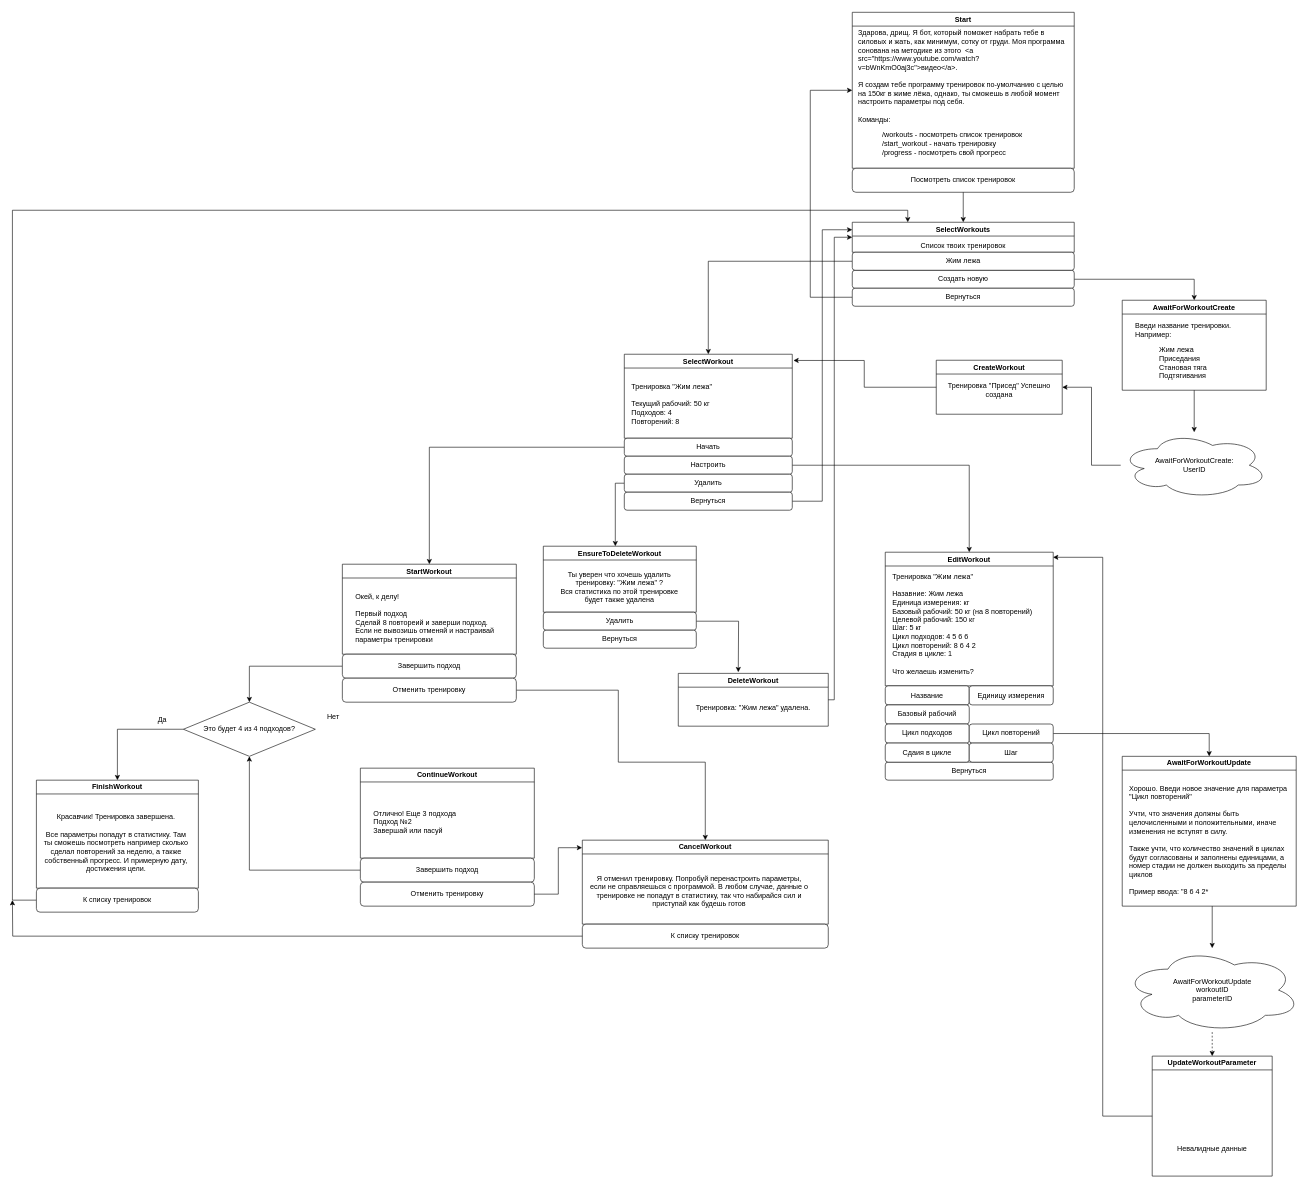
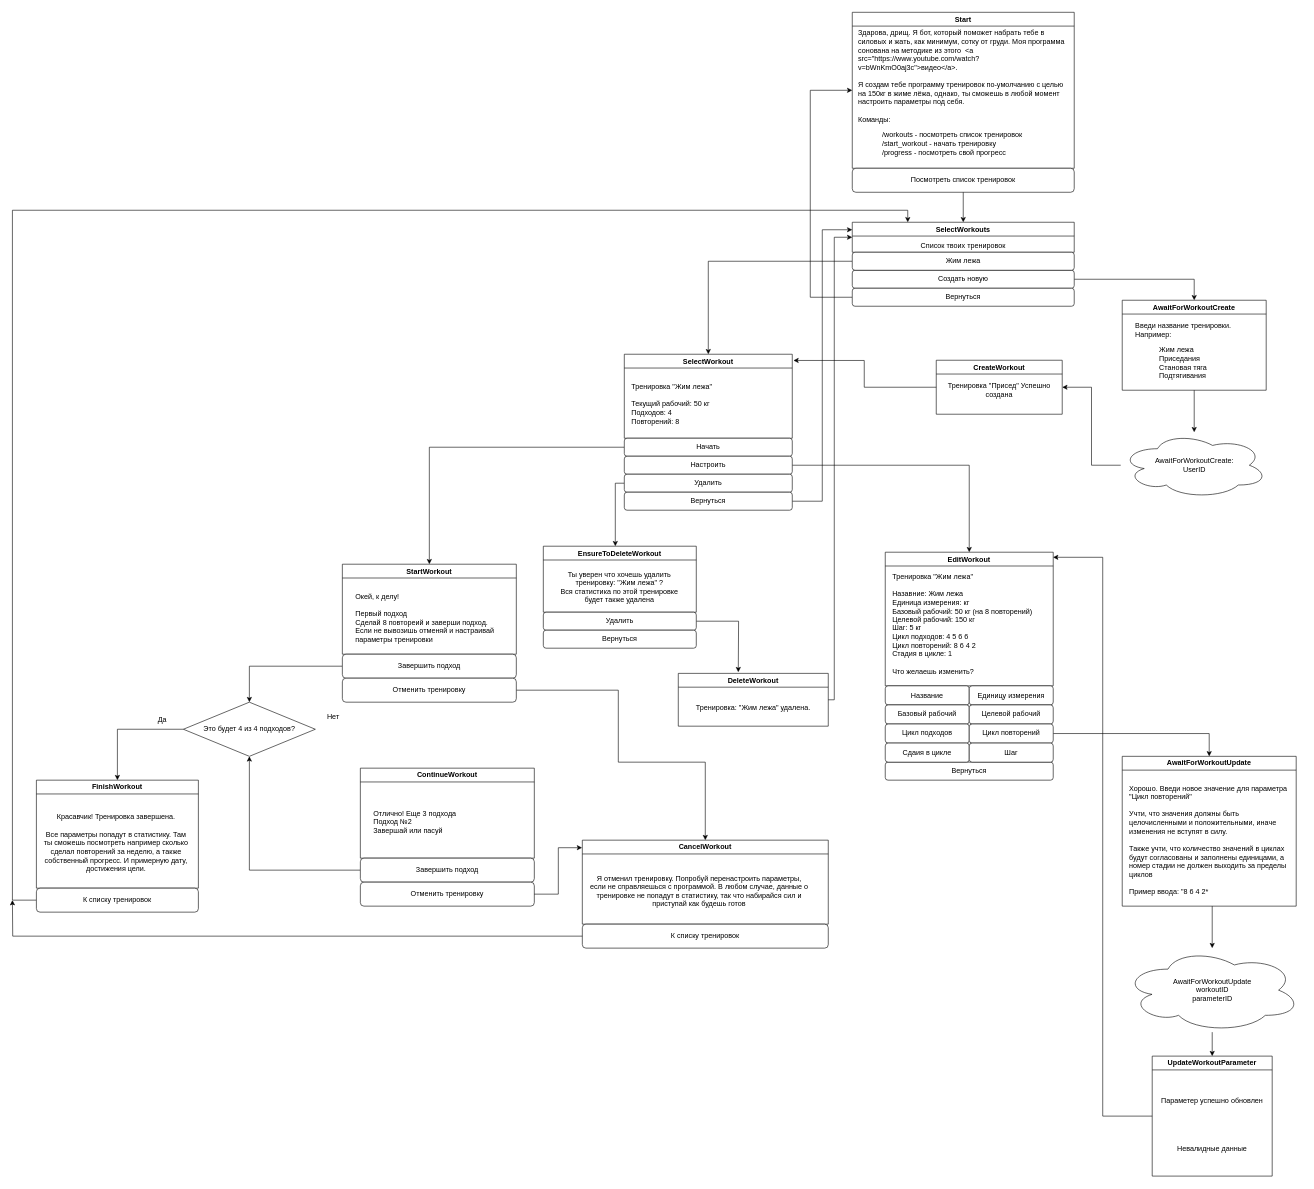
none -> (1011, 715)
(1212, 1041) -> (1212, 1041)
none -> (1212, 1101)
